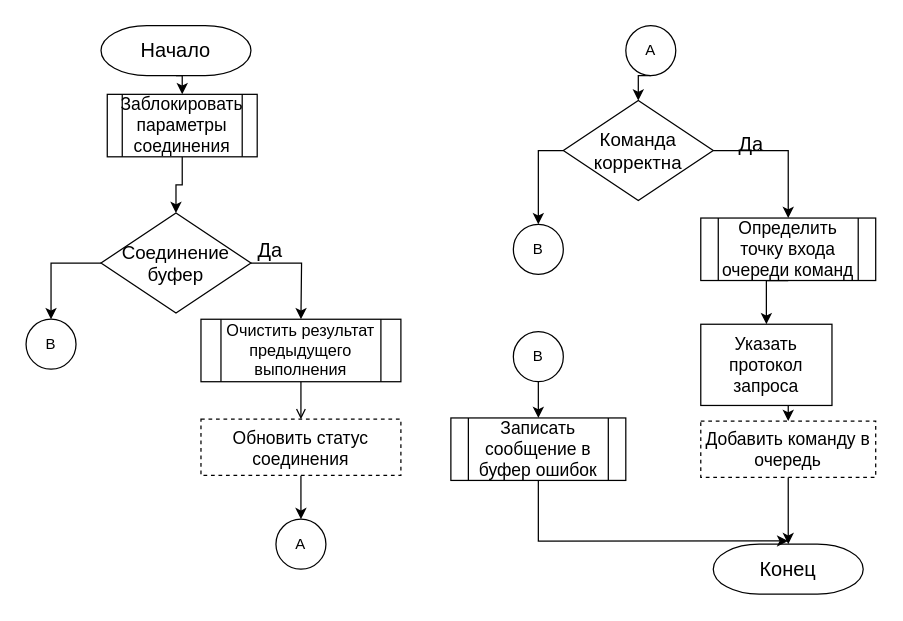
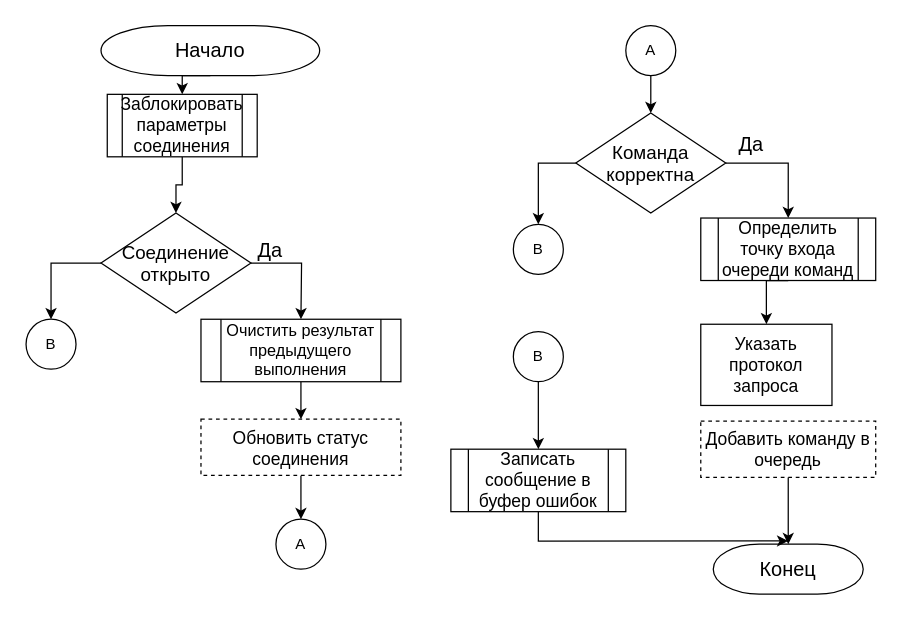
(176, 51) -> (210, 51)
(638, 151) -> (651, 163)
(176, 263) -> (176, 263)
(788, 408) -> none
(301, 410) -> (301, 409)
(538, 449) -> (538, 481)
